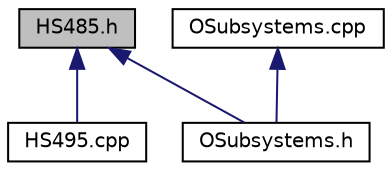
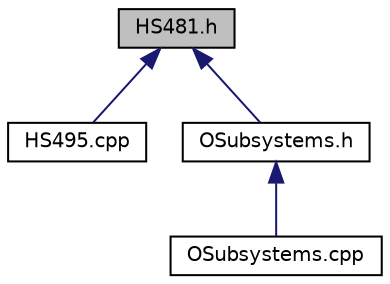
(77, 28) -> (177, 28)
(277, 96) -> (276, 210)
